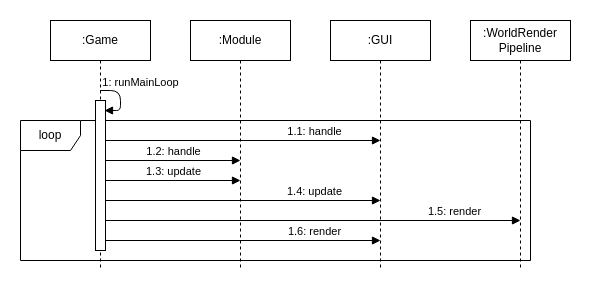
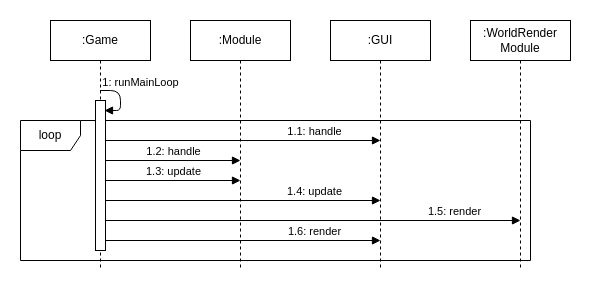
(521, 41) -> (521, 41)
